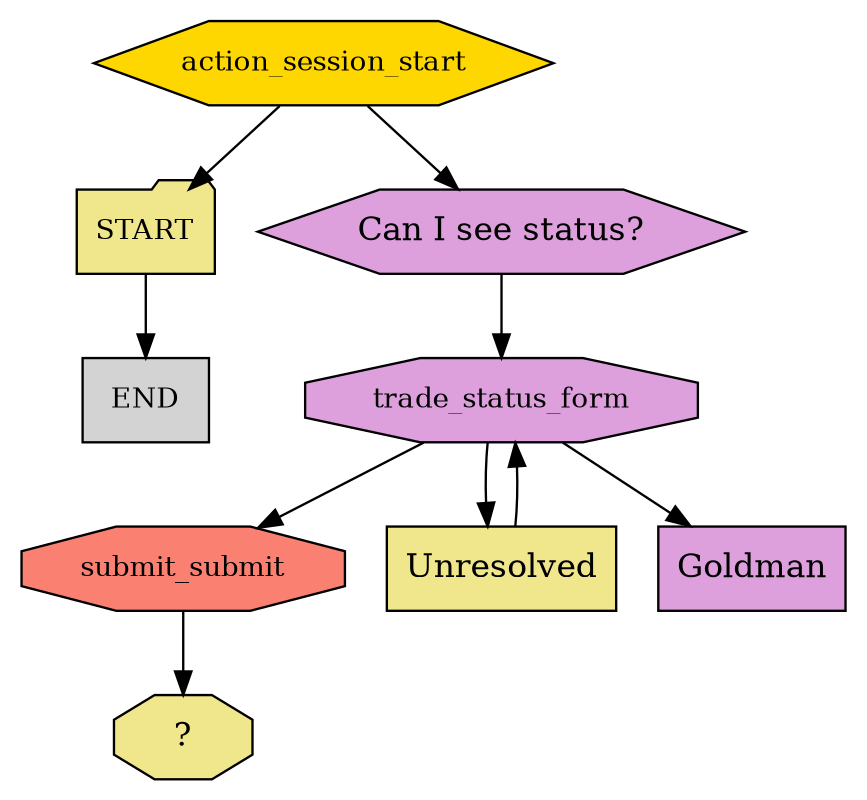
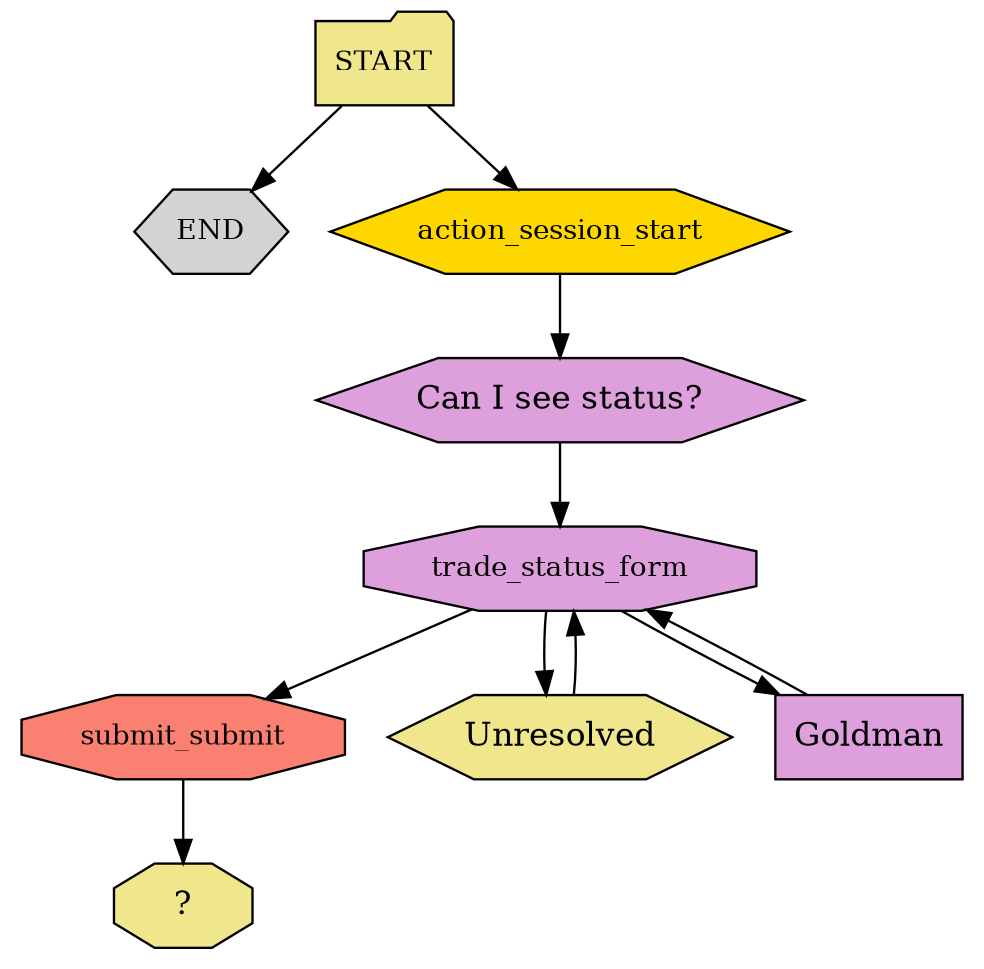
(243, 140) -> (464, 140)
(146, 400) -> (211, 232)
(502, 569) -> (560, 737)
none -> (738, 657)
